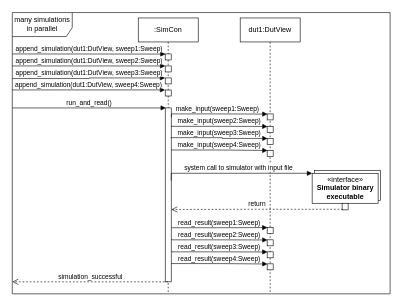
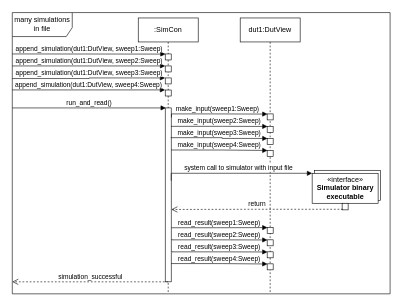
(42, 24) -> (42, 24)
